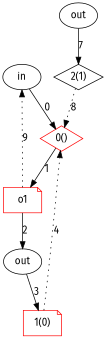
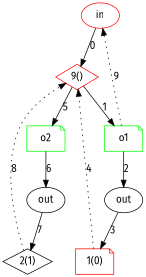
(22, 77) -> (100, 16)
none -> (46, 139)
(62, 139) -> (77, 77)
(23, 200) -> (124, 139)
